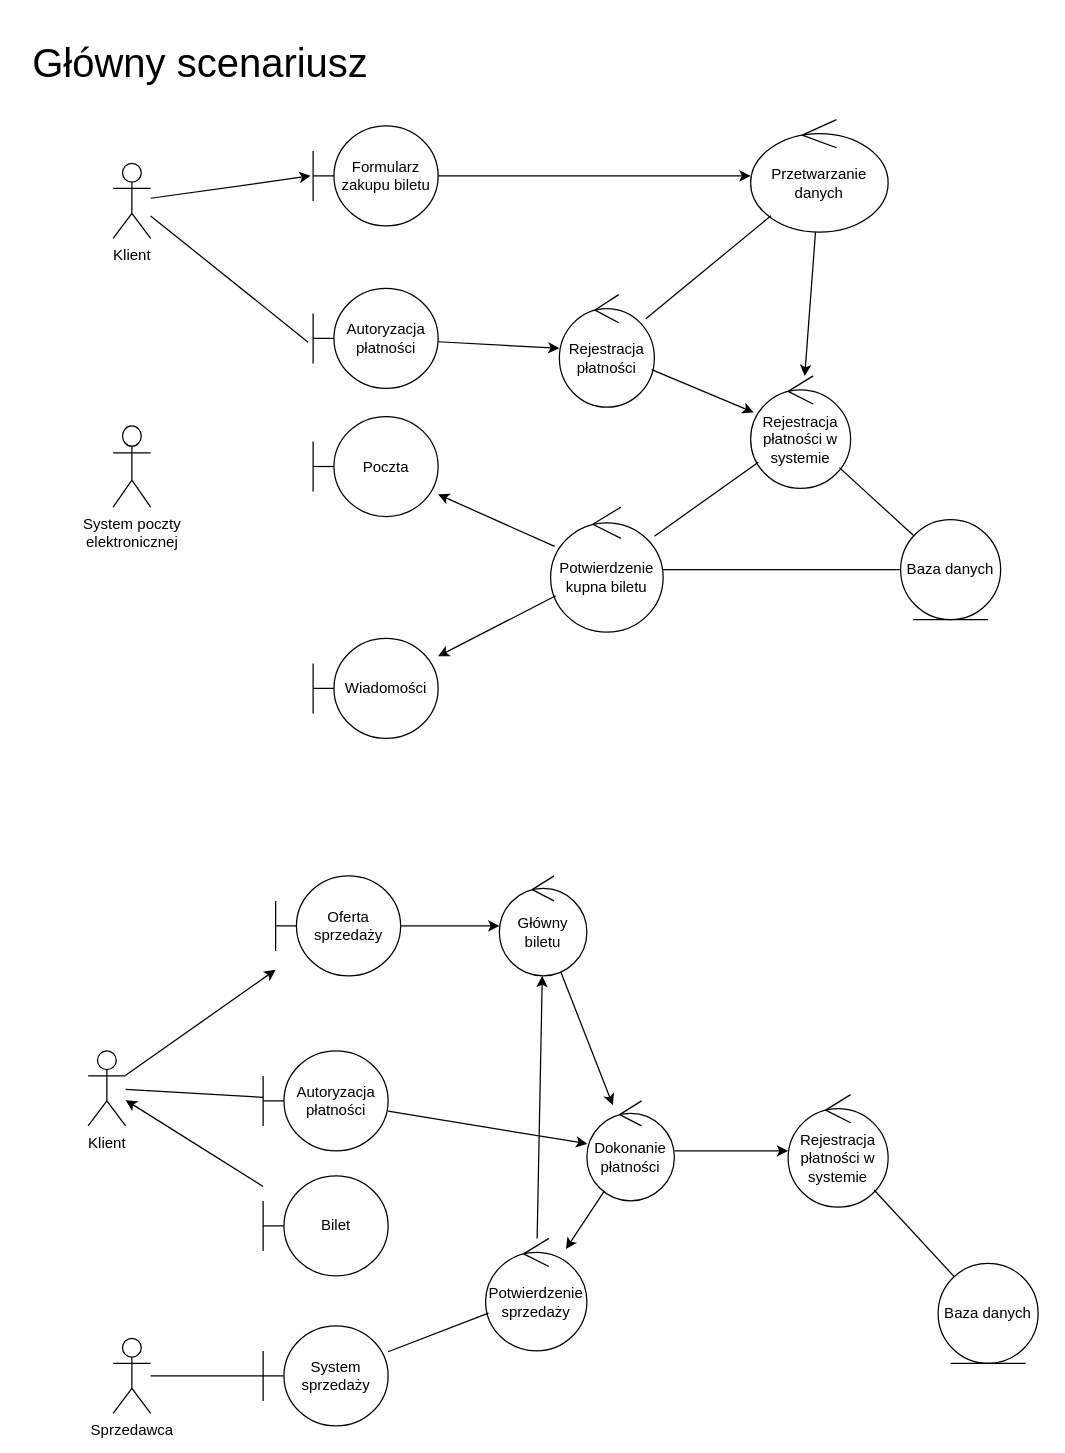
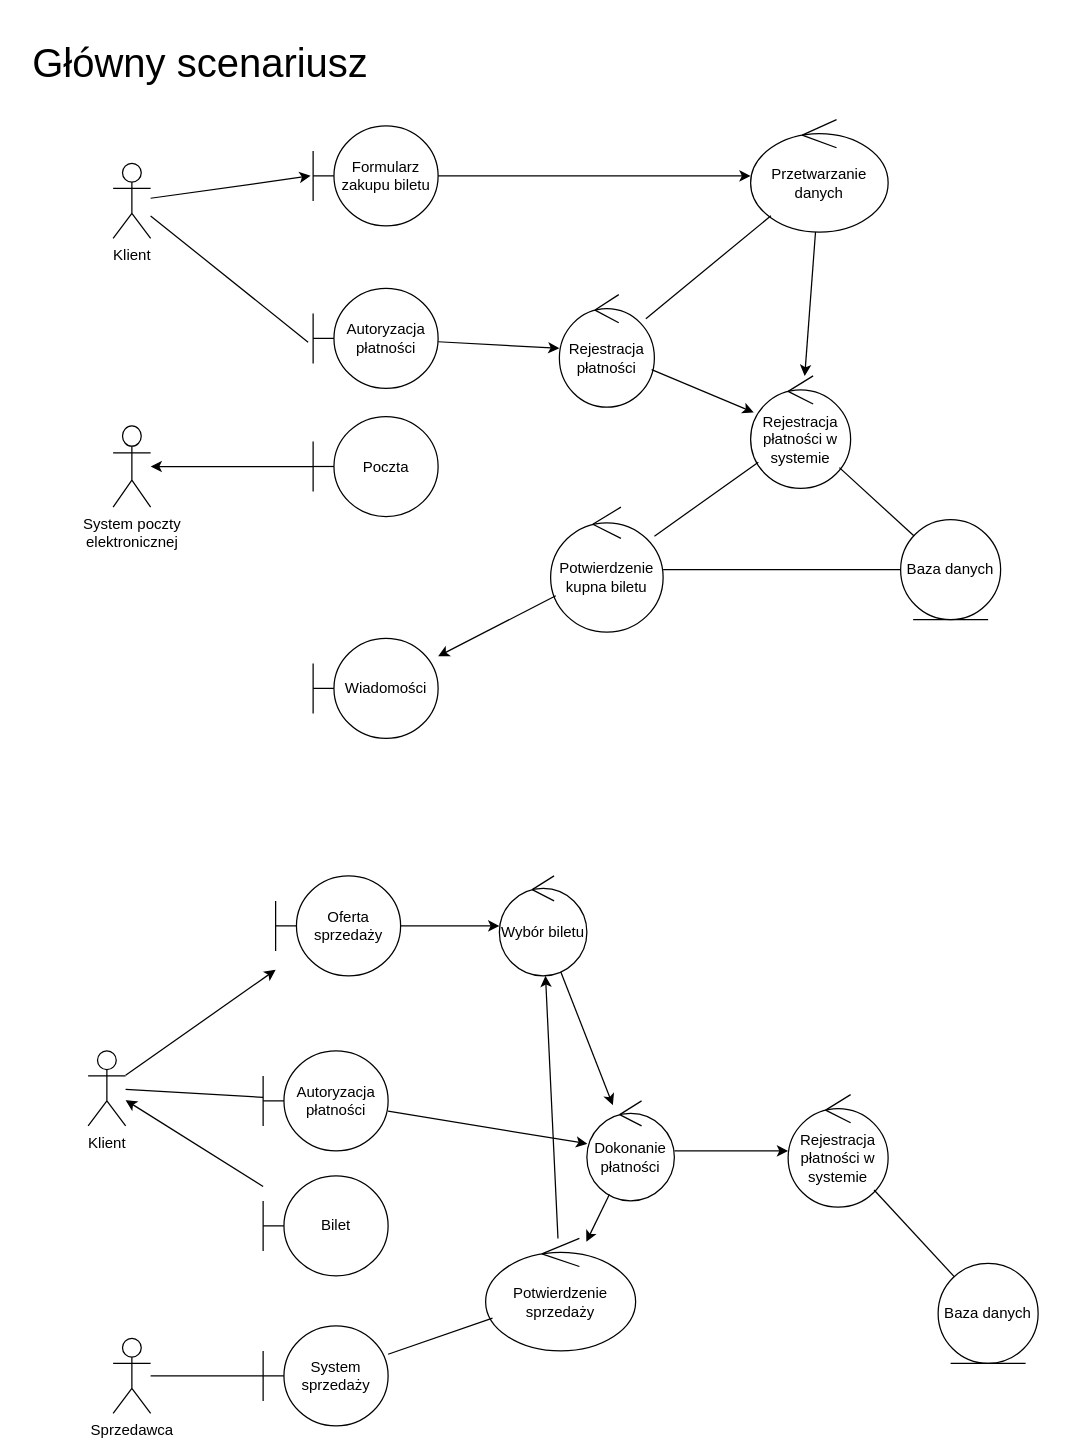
none -> (235, 466)
(500, 522) -> none
(543, 932) -> (543, 932)
(536, 1294) -> (561, 1294)
